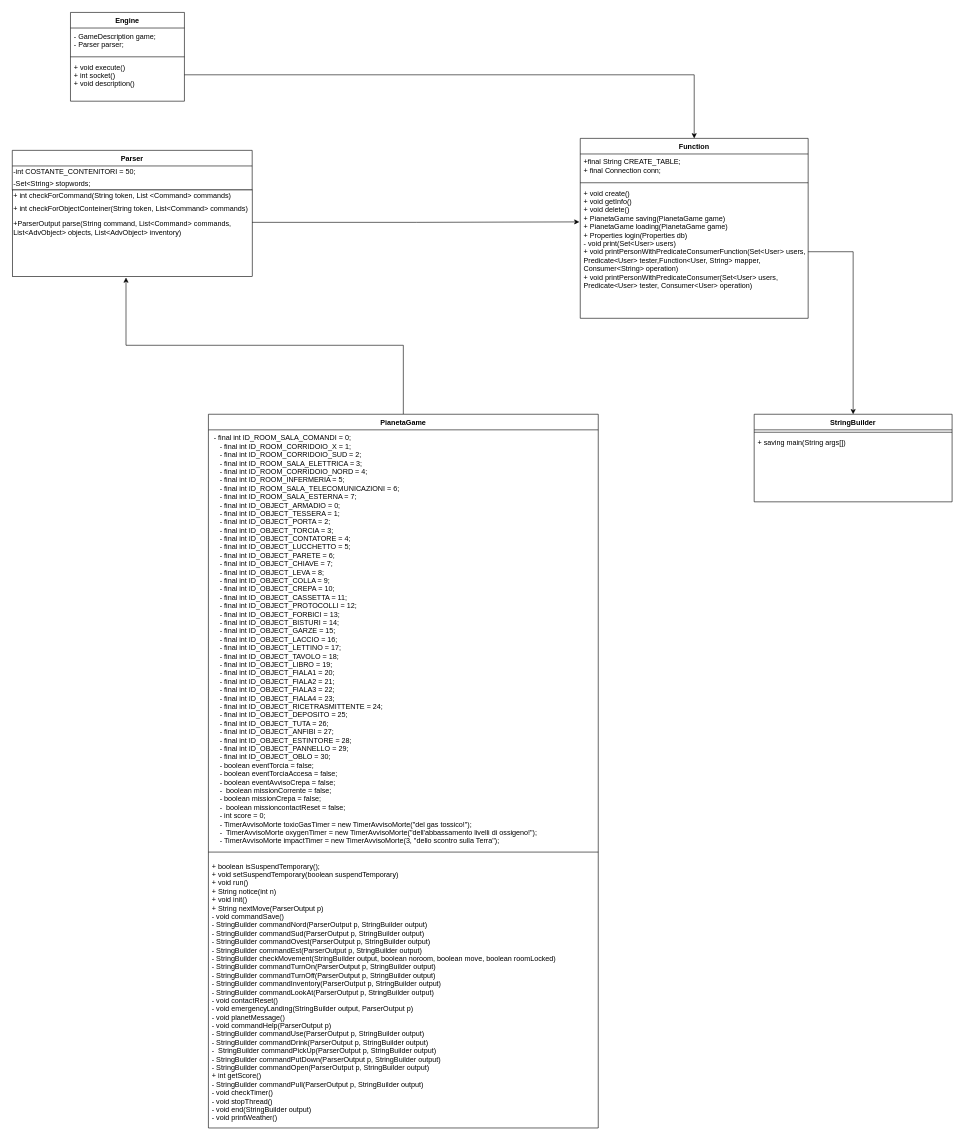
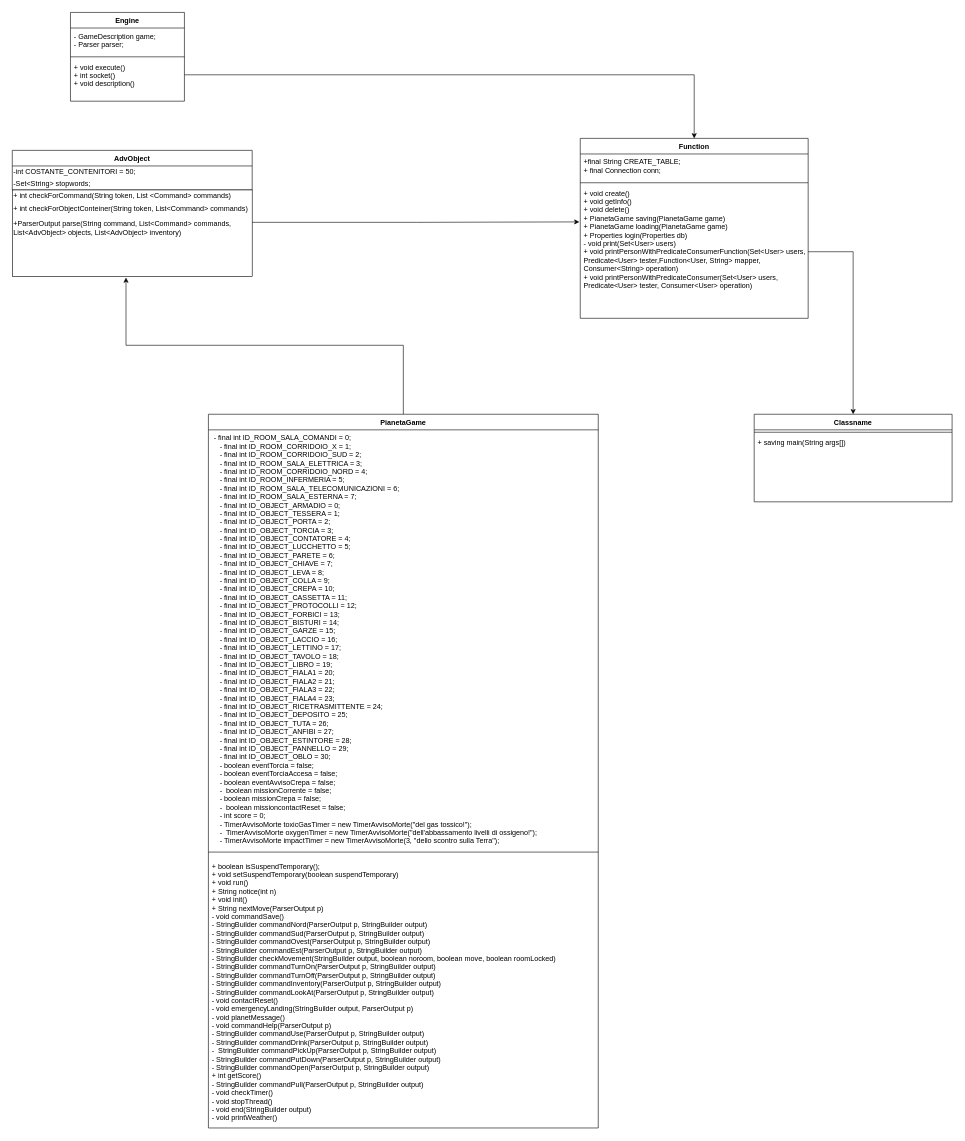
(132, 158) -> (132, 158)
(853, 422) -> (853, 422)
